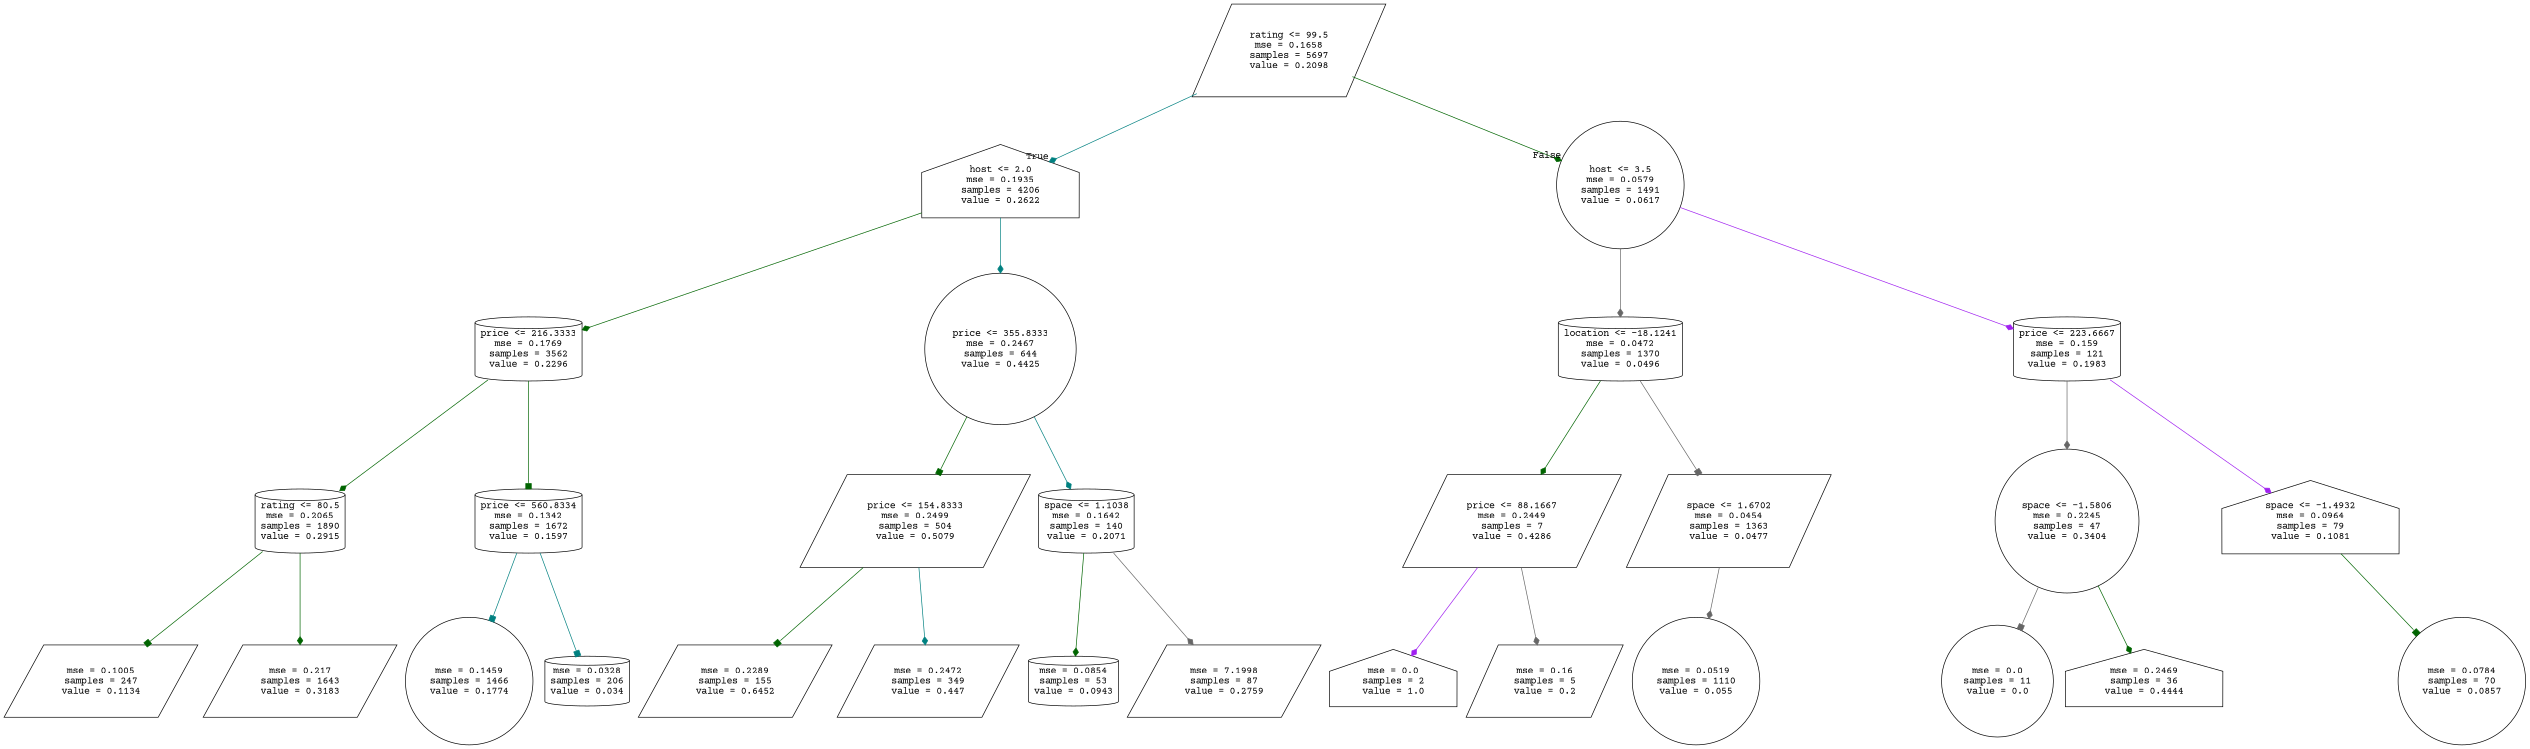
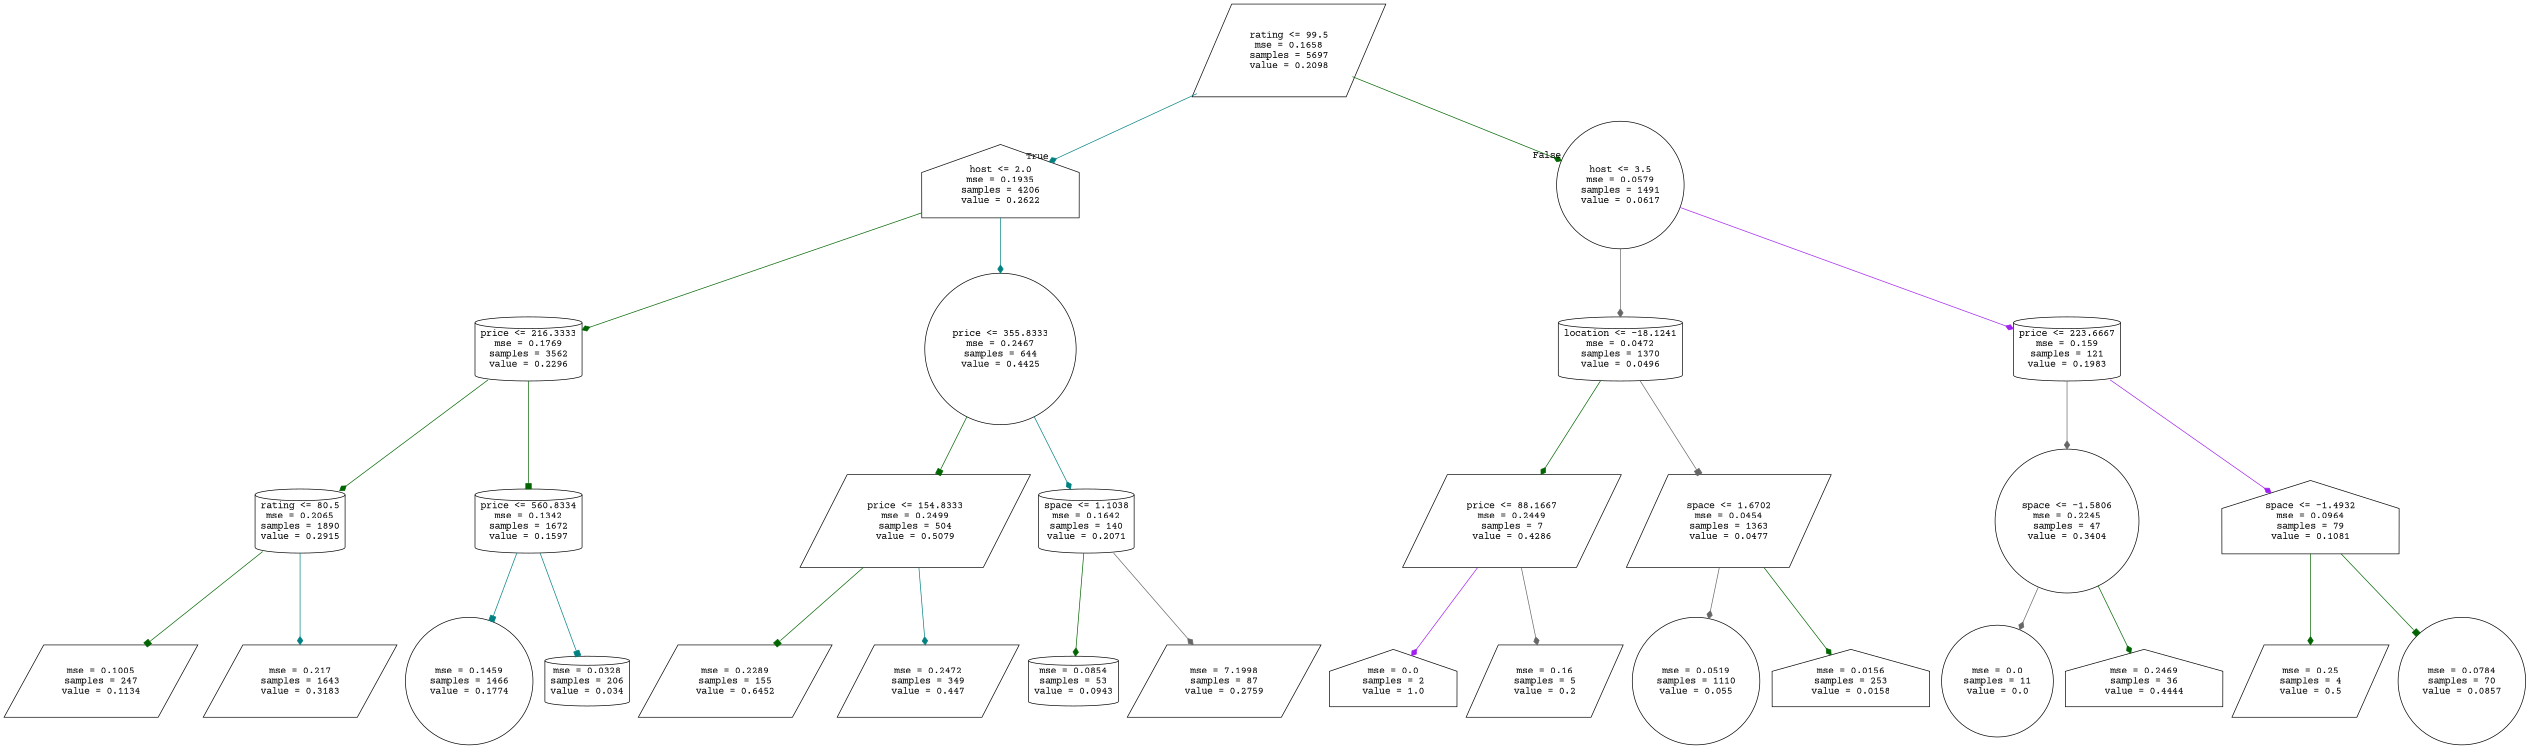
(300, 595) -> (300, 595)
(2030, 605) -> (2030, 605)
none -> (1851, 681)
none -> (2310, 681)
